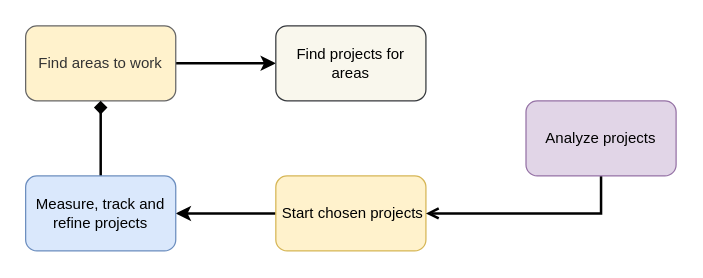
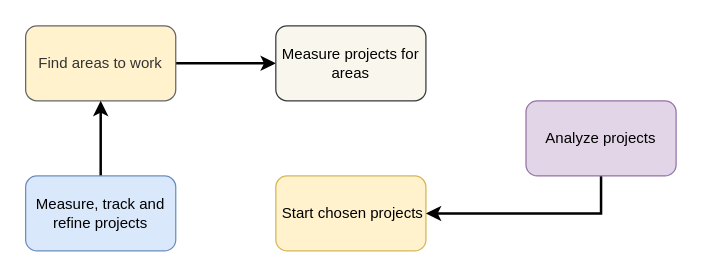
(351, 63) -> (351, 63)
(101, 114) -> (101, 113)
(231, 213) -> none
(437, 213) -> (438, 213)
